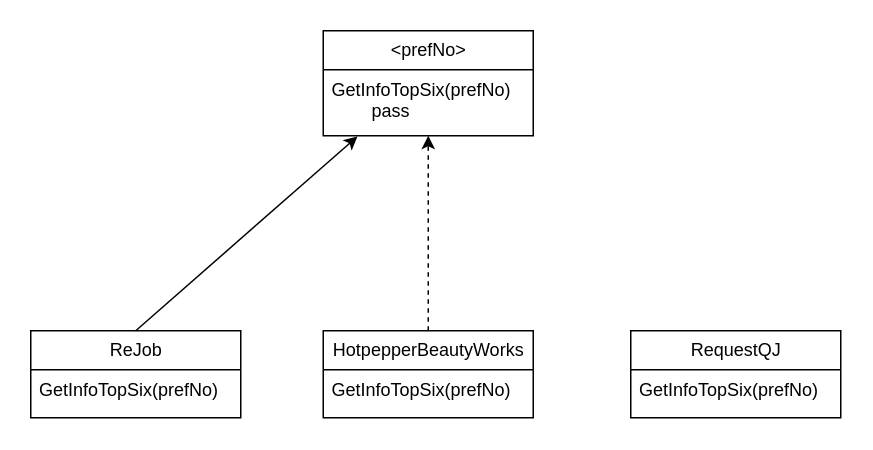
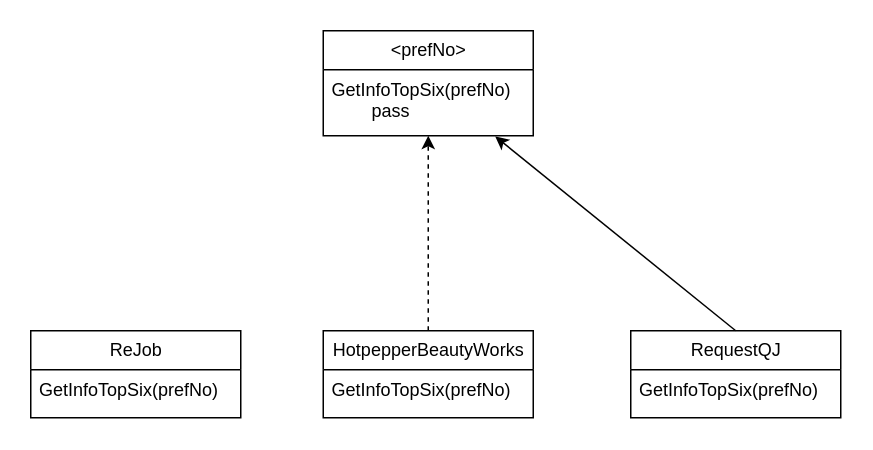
(244, 236) -> none
none -> (618, 236)
